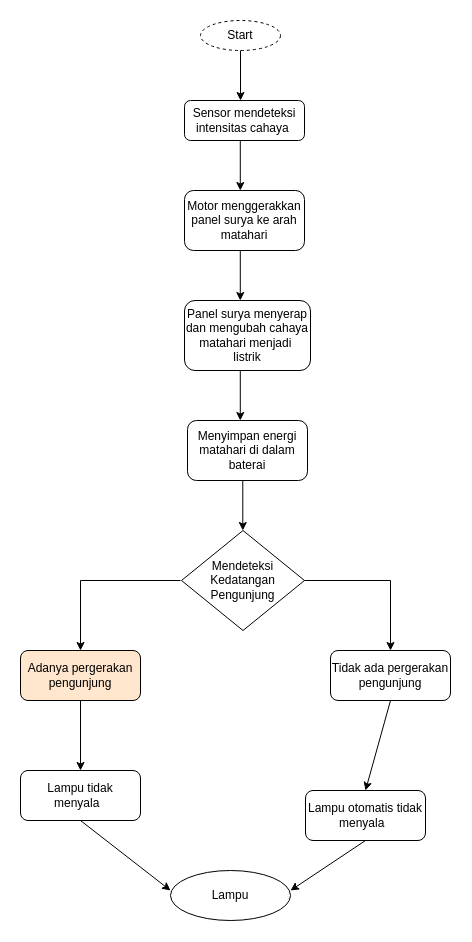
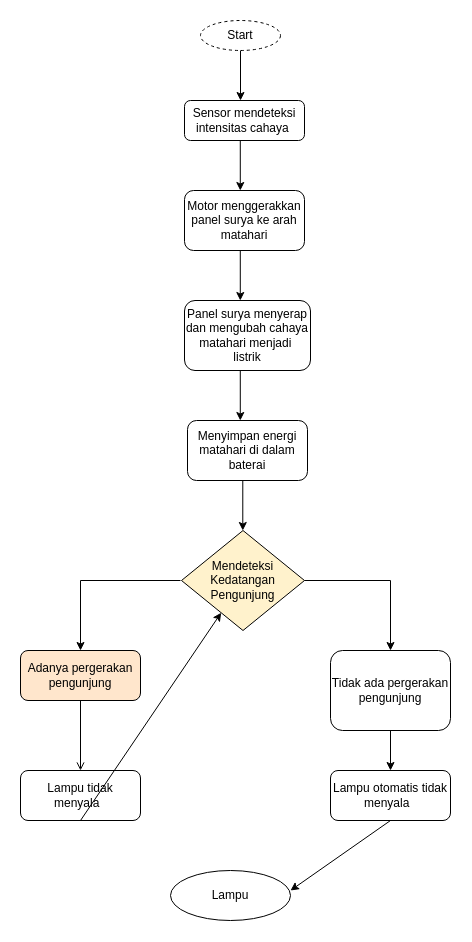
(243, 581) -> (243, 581)
(391, 676) -> (391, 691)
(81, 762) -> (81, 764)
(366, 816) -> (391, 796)
(123, 853) -> (149, 719)
